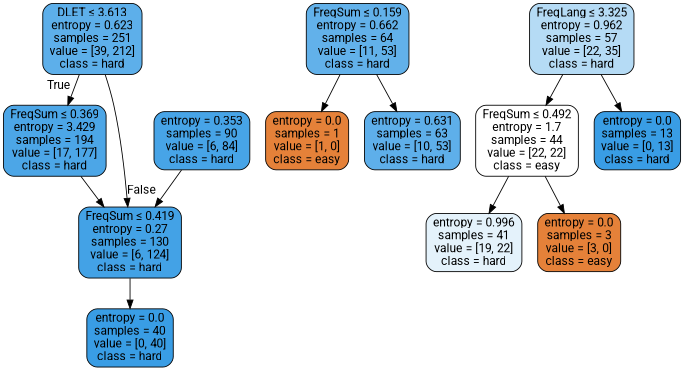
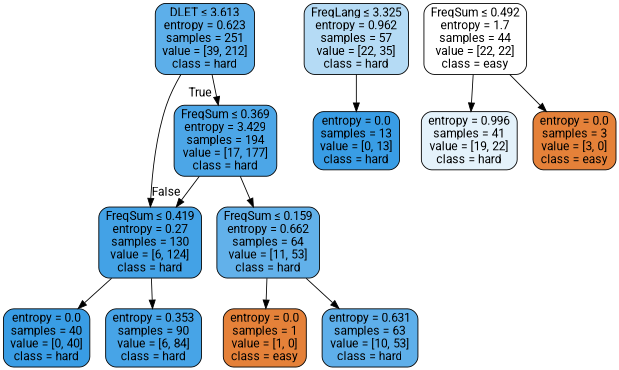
(556, 86) -> none
(171, 185) -> (152, 289)
none -> (245, 188)
